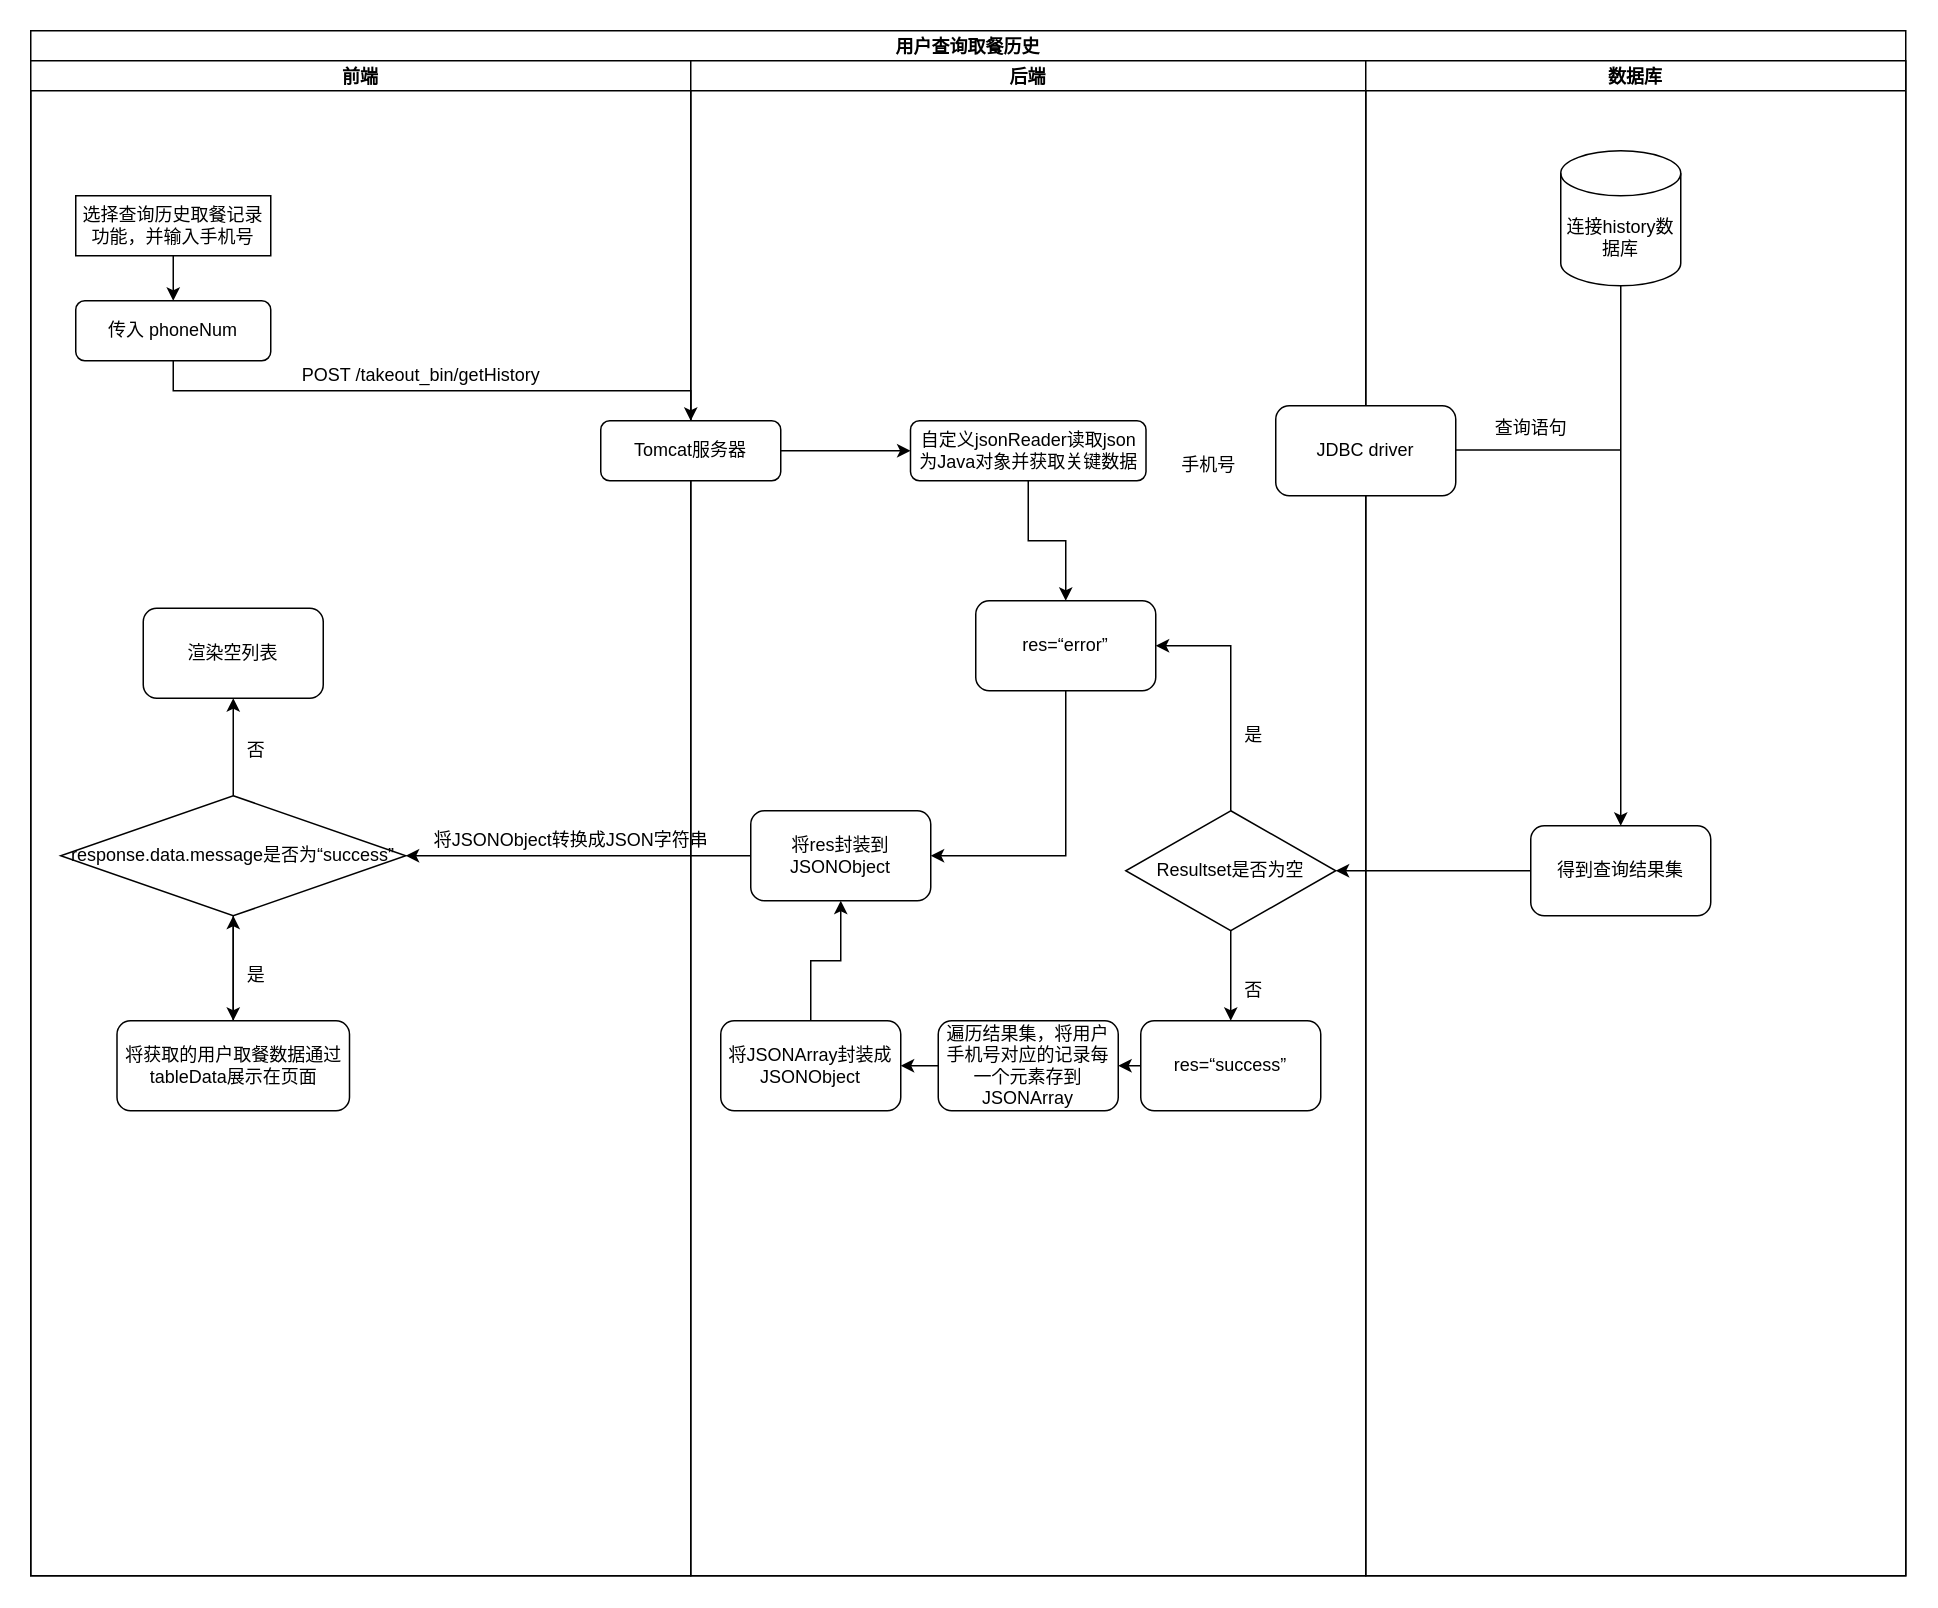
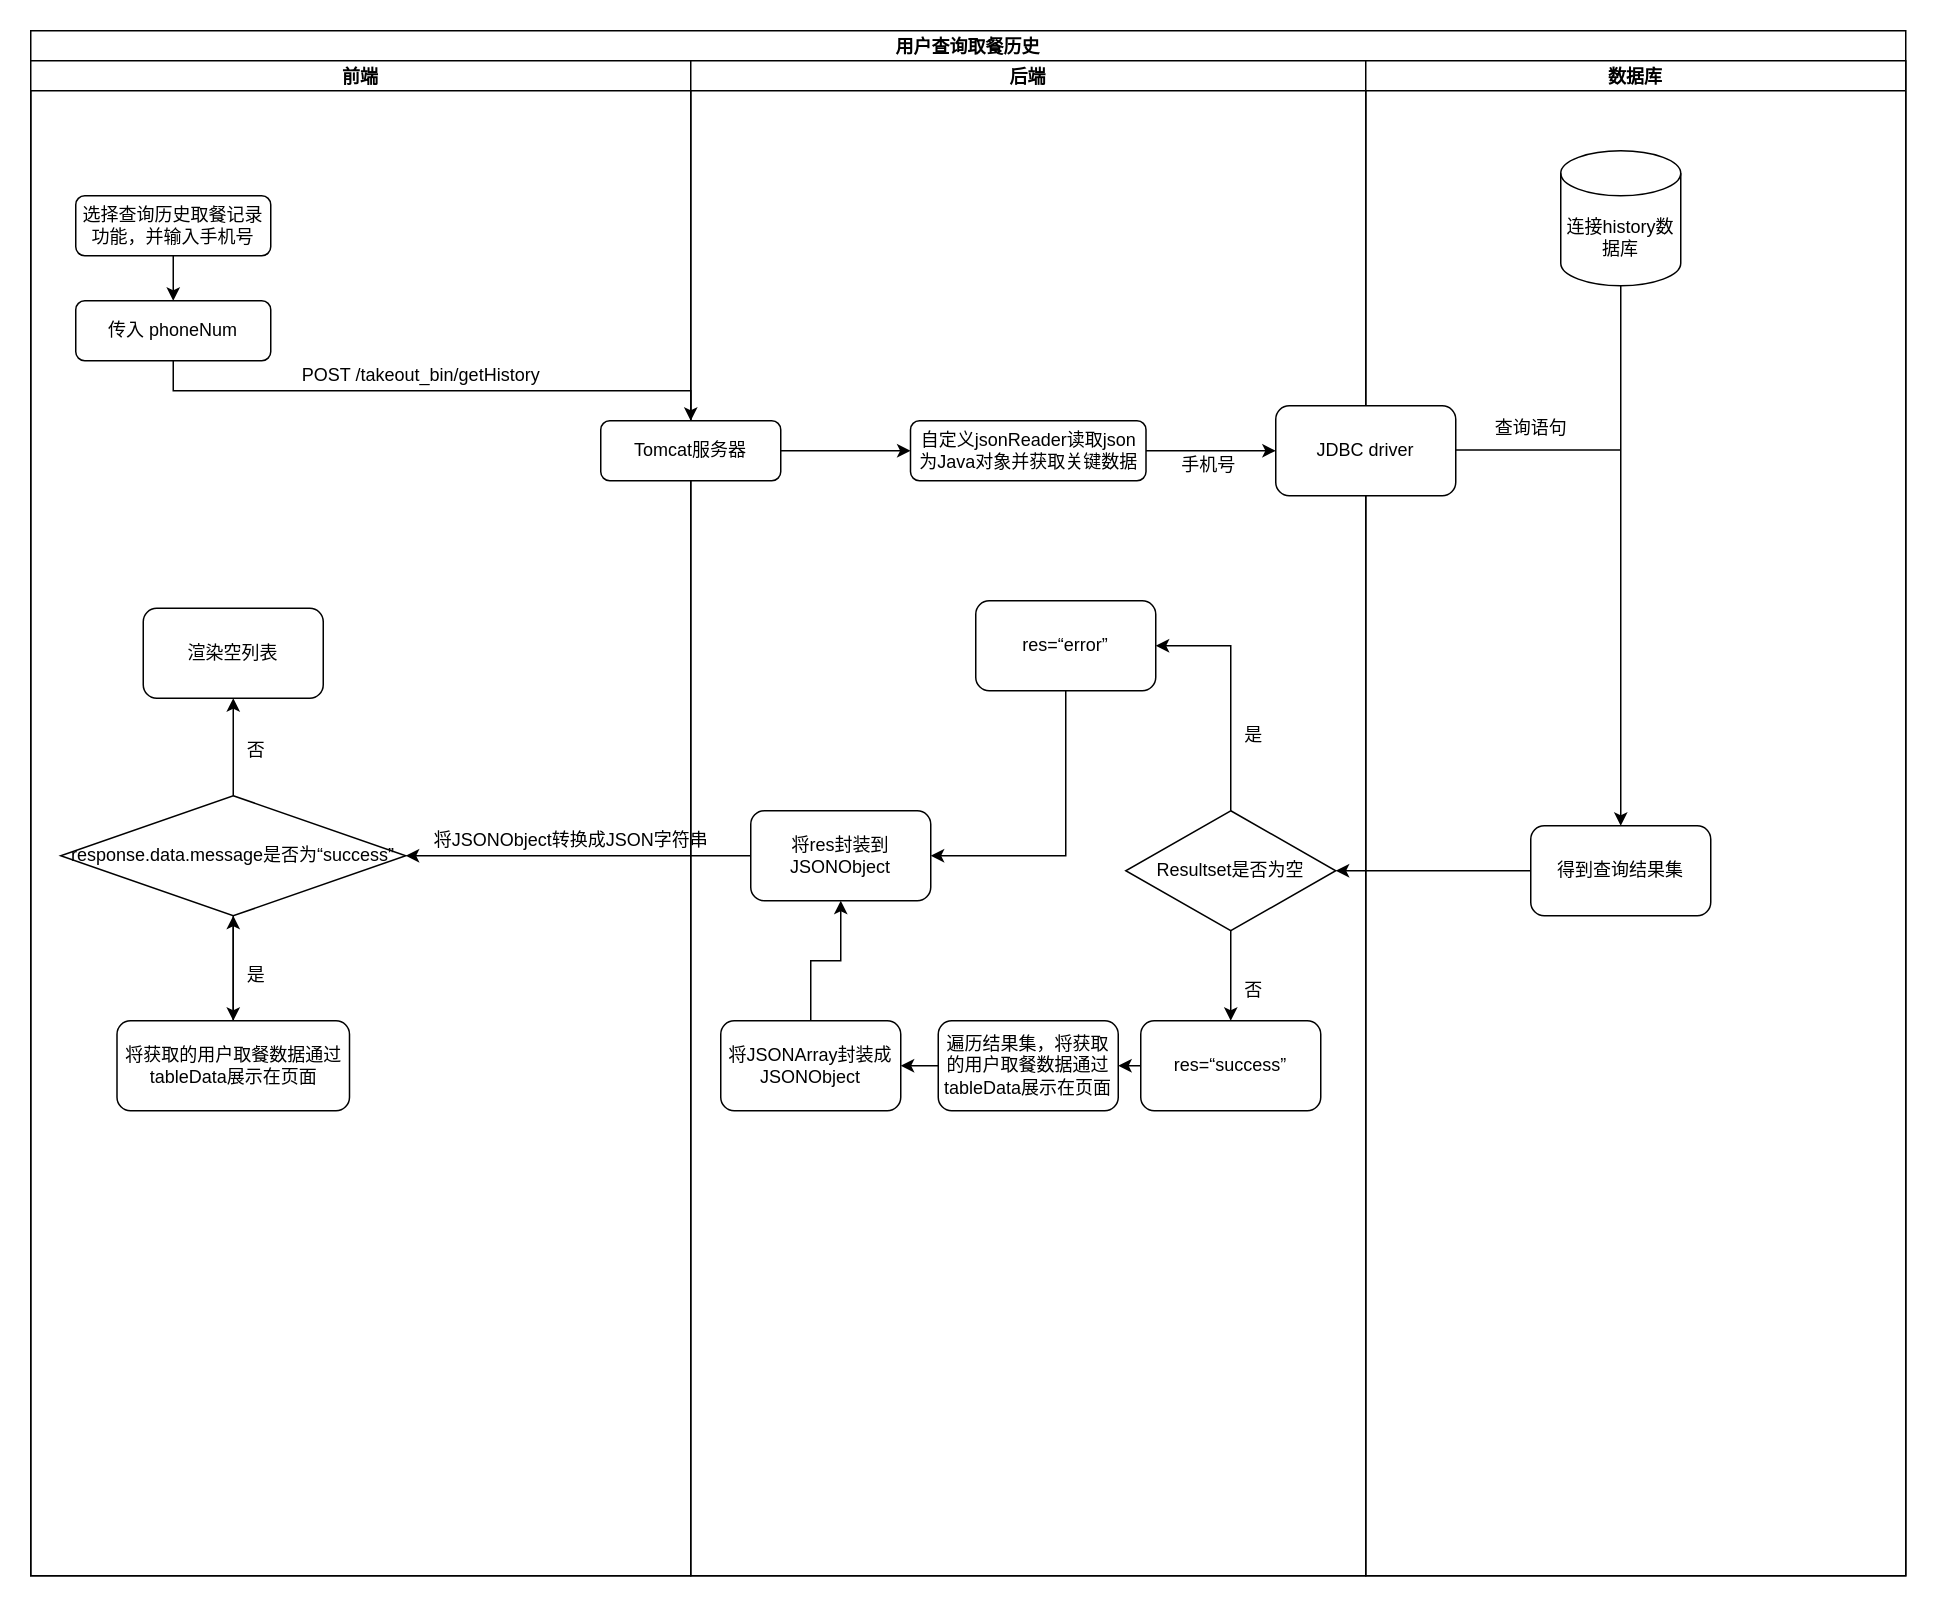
(173, 226) -> (173, 226)
(1041, 541) -> (1206, 451)
(1028, 1066) -> (1028, 1066)
